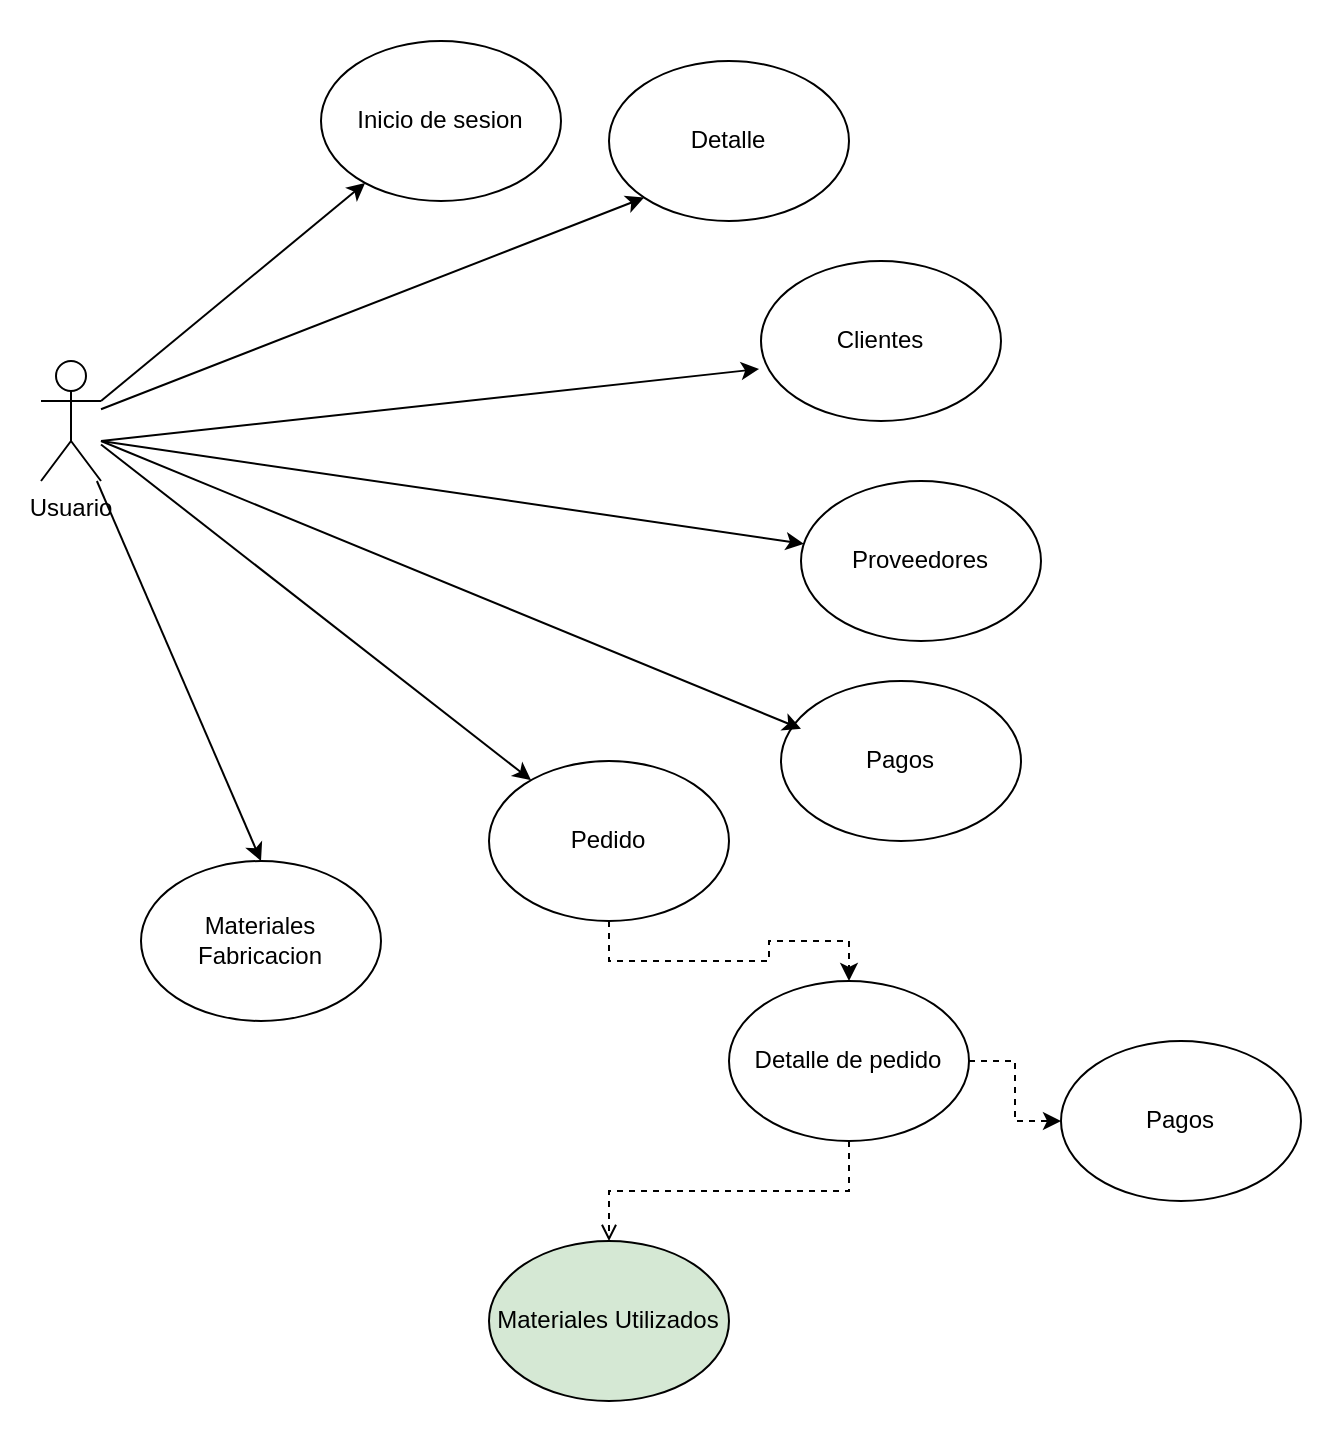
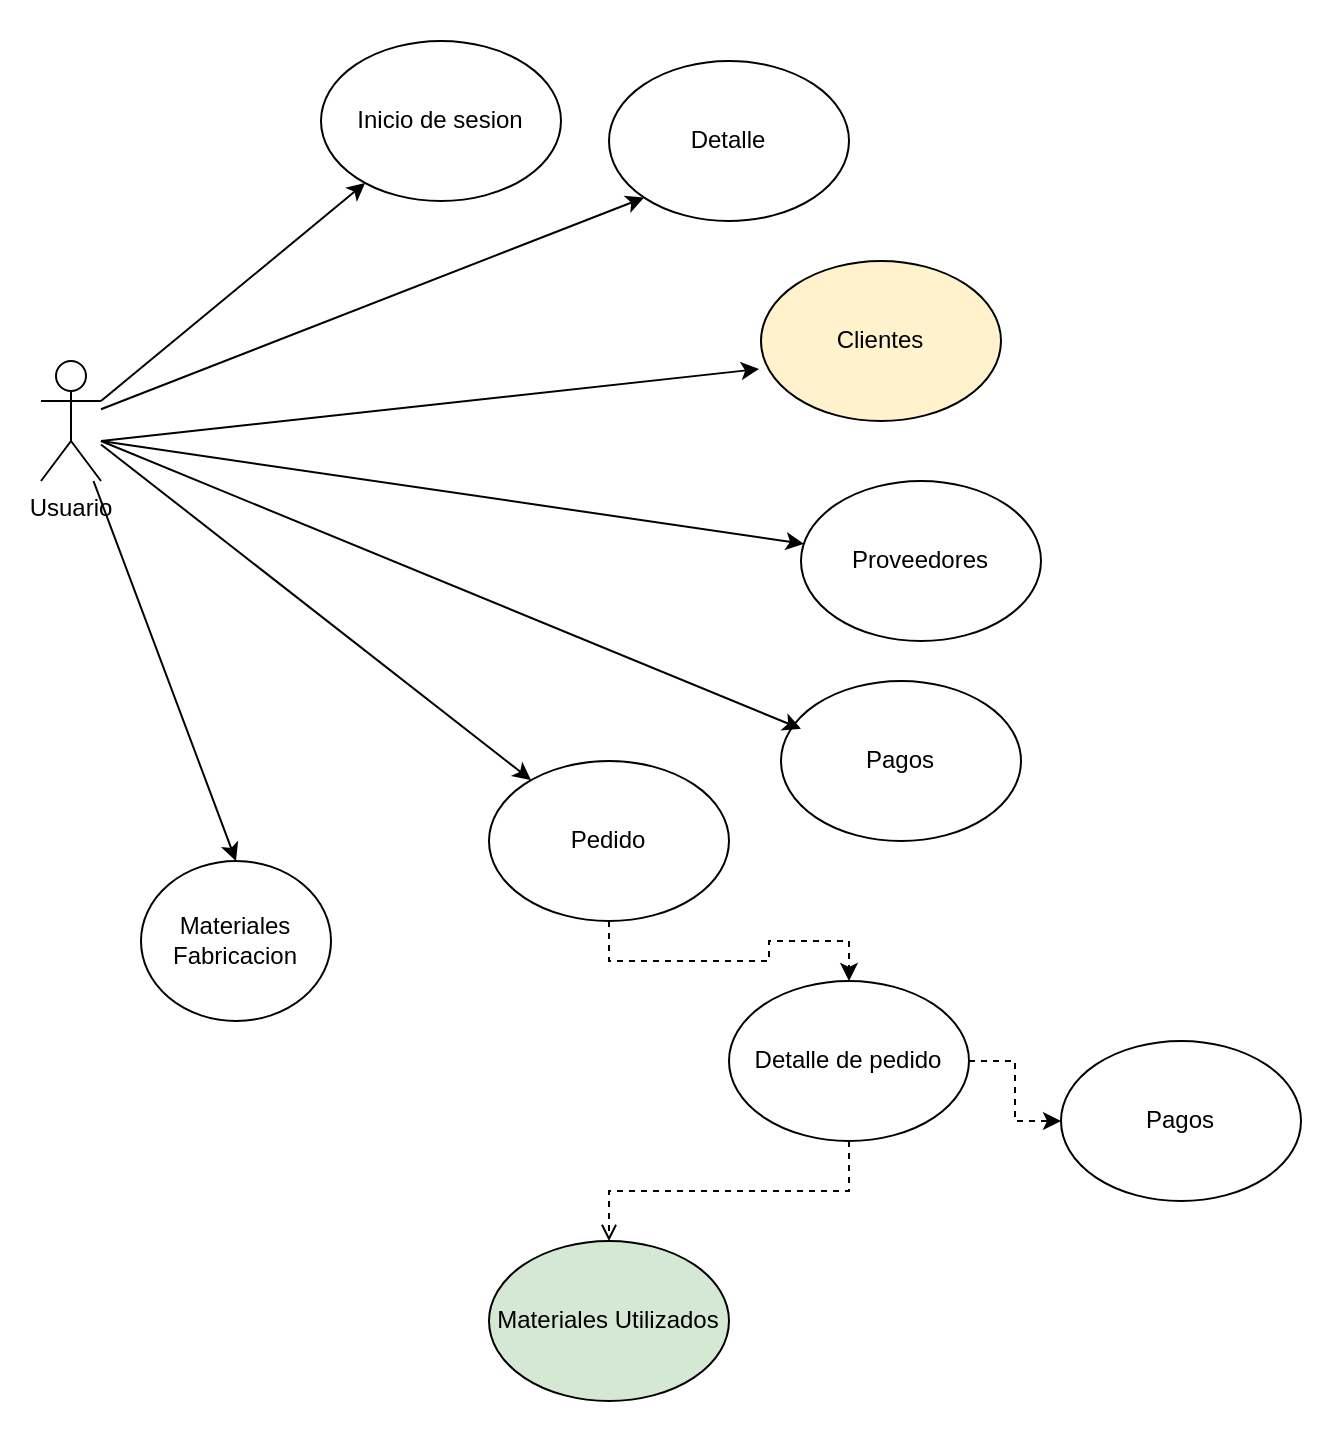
(881, 341) -> (881, 341)
(261, 941) -> (236, 941)
